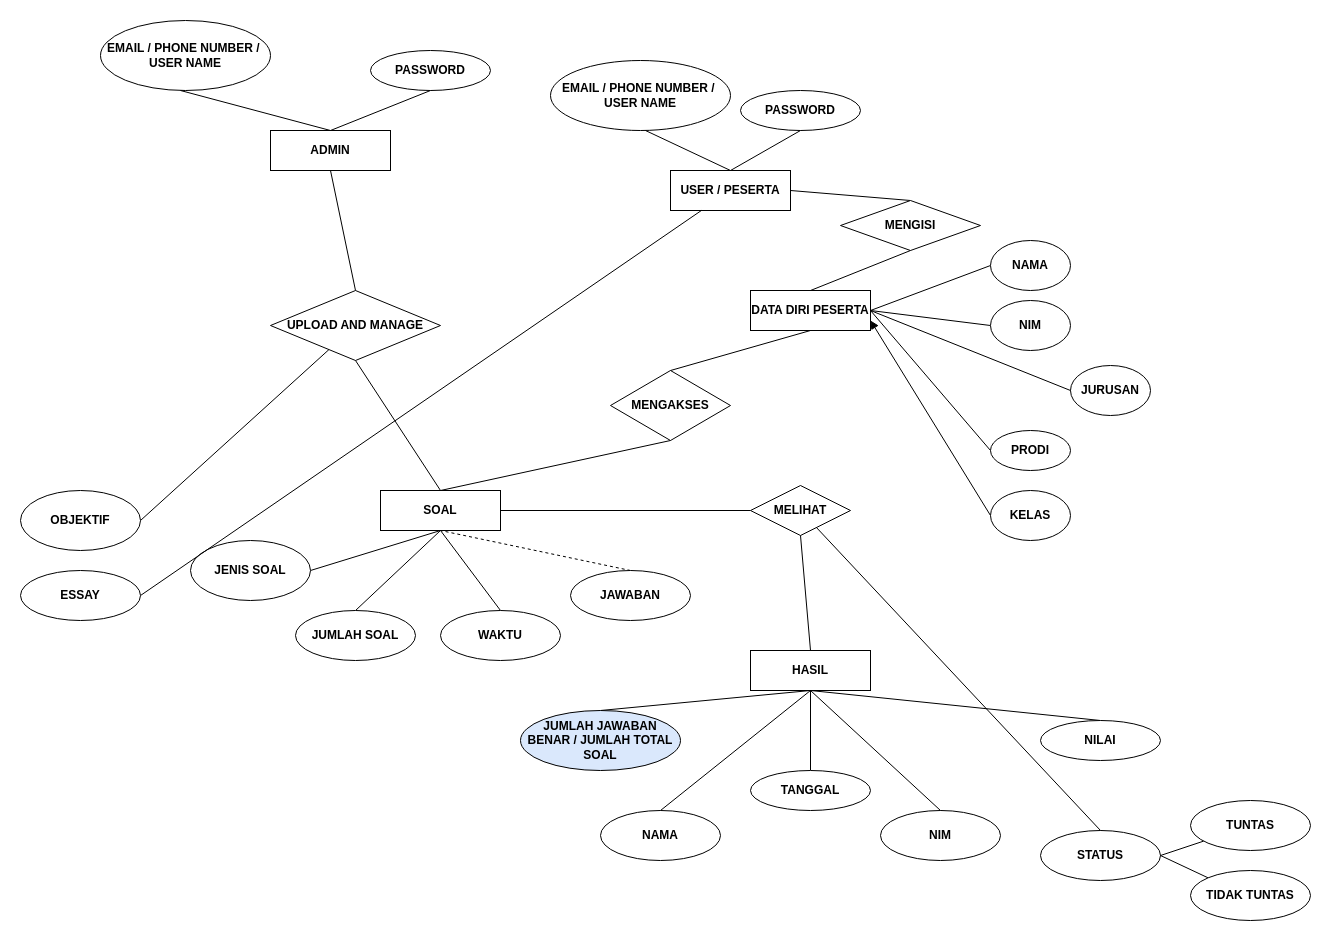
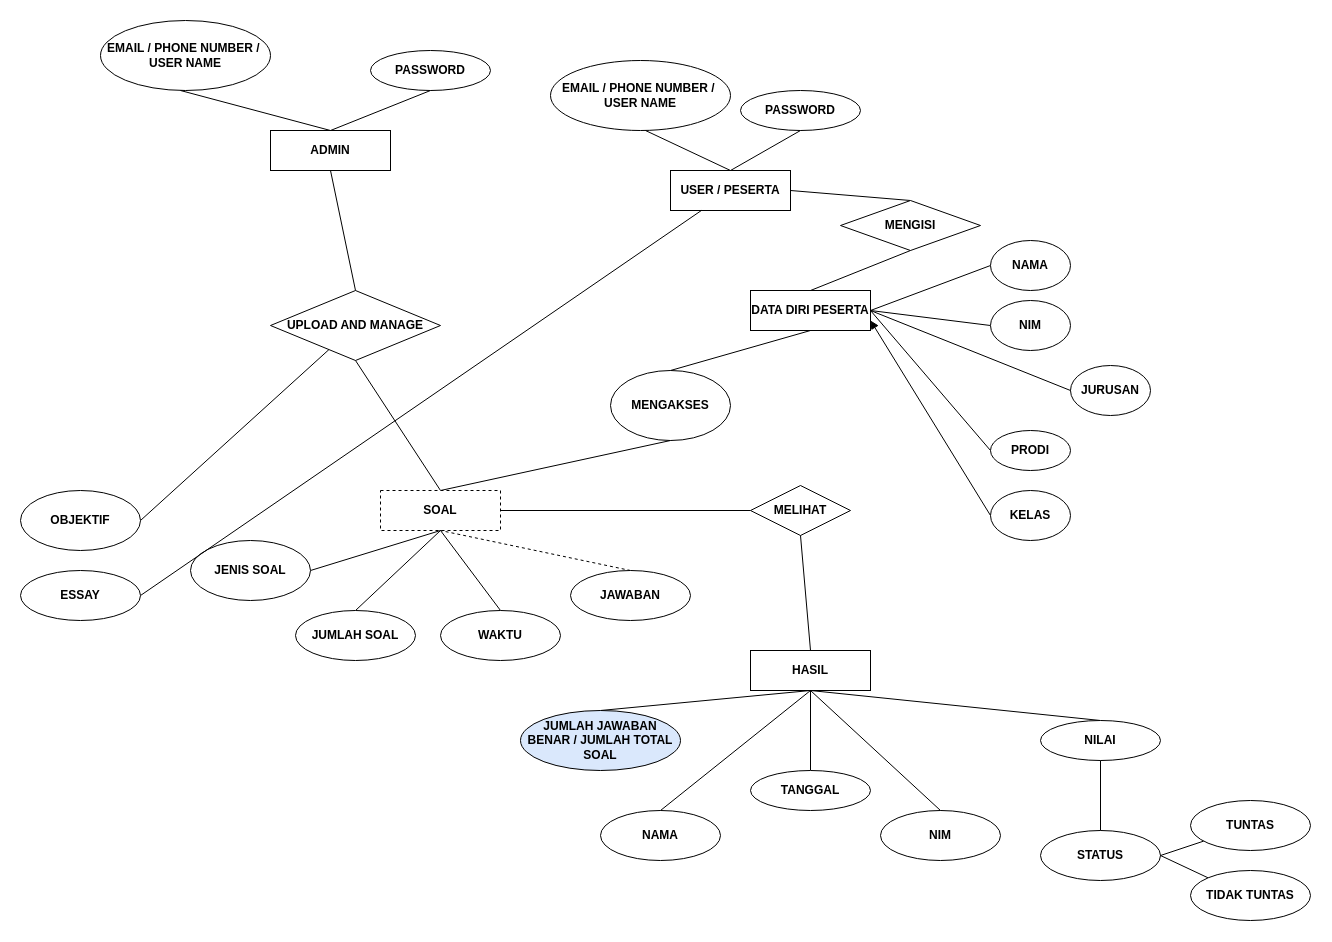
(671, 406) -> (671, 406)
(441, 511) -> (441, 511)
(959, 679) -> (1101, 796)
